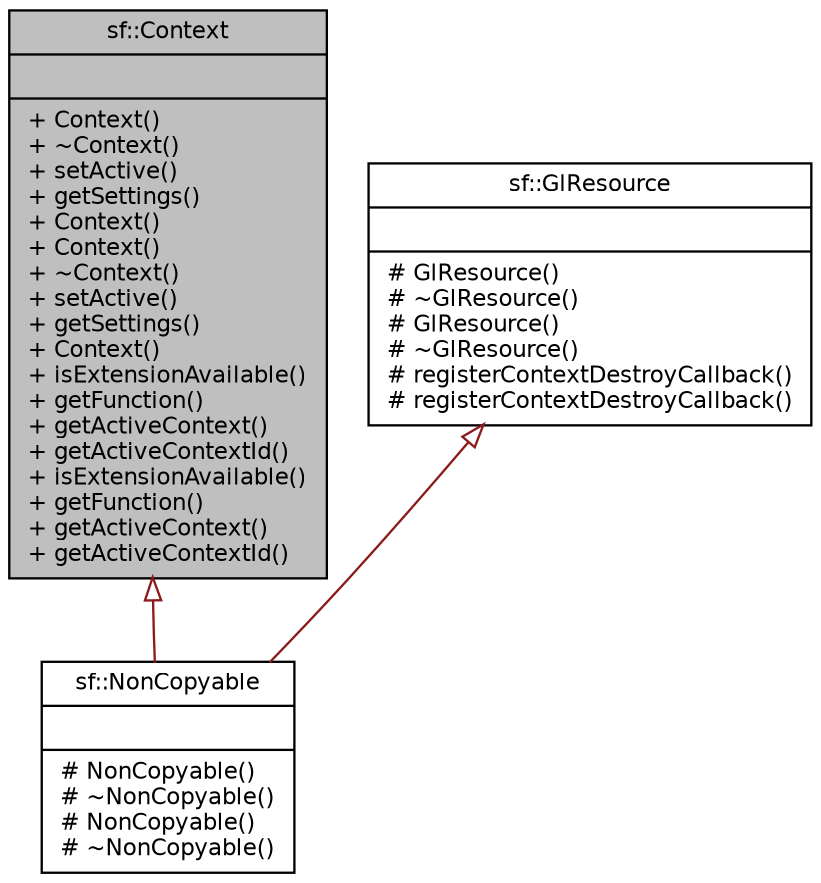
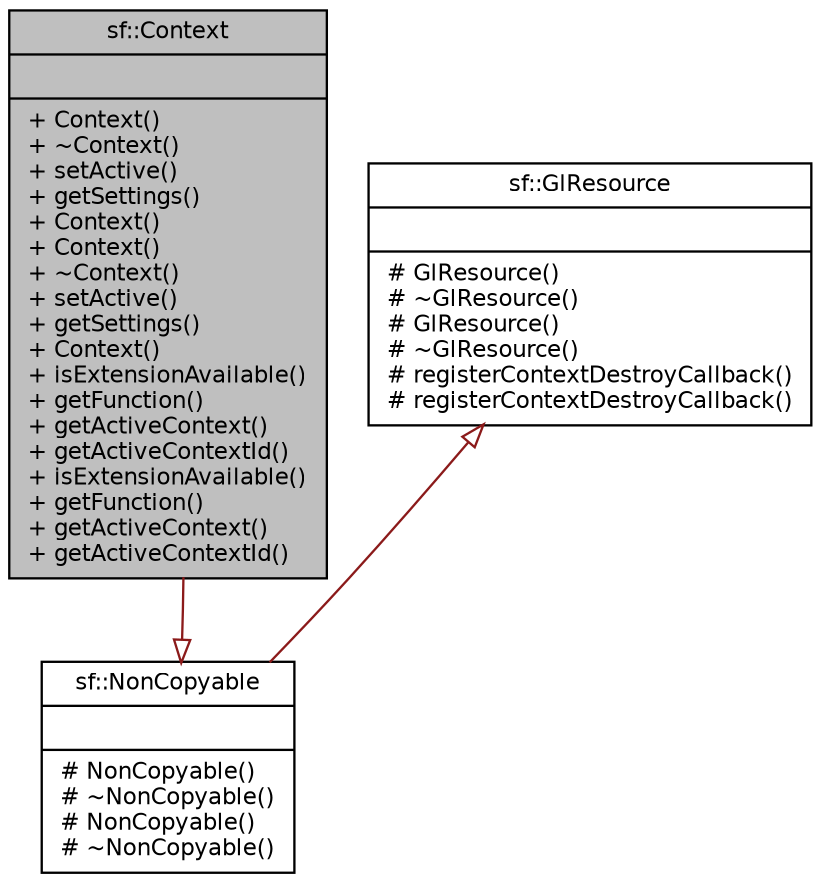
(154, 632) -> (183, 608)
